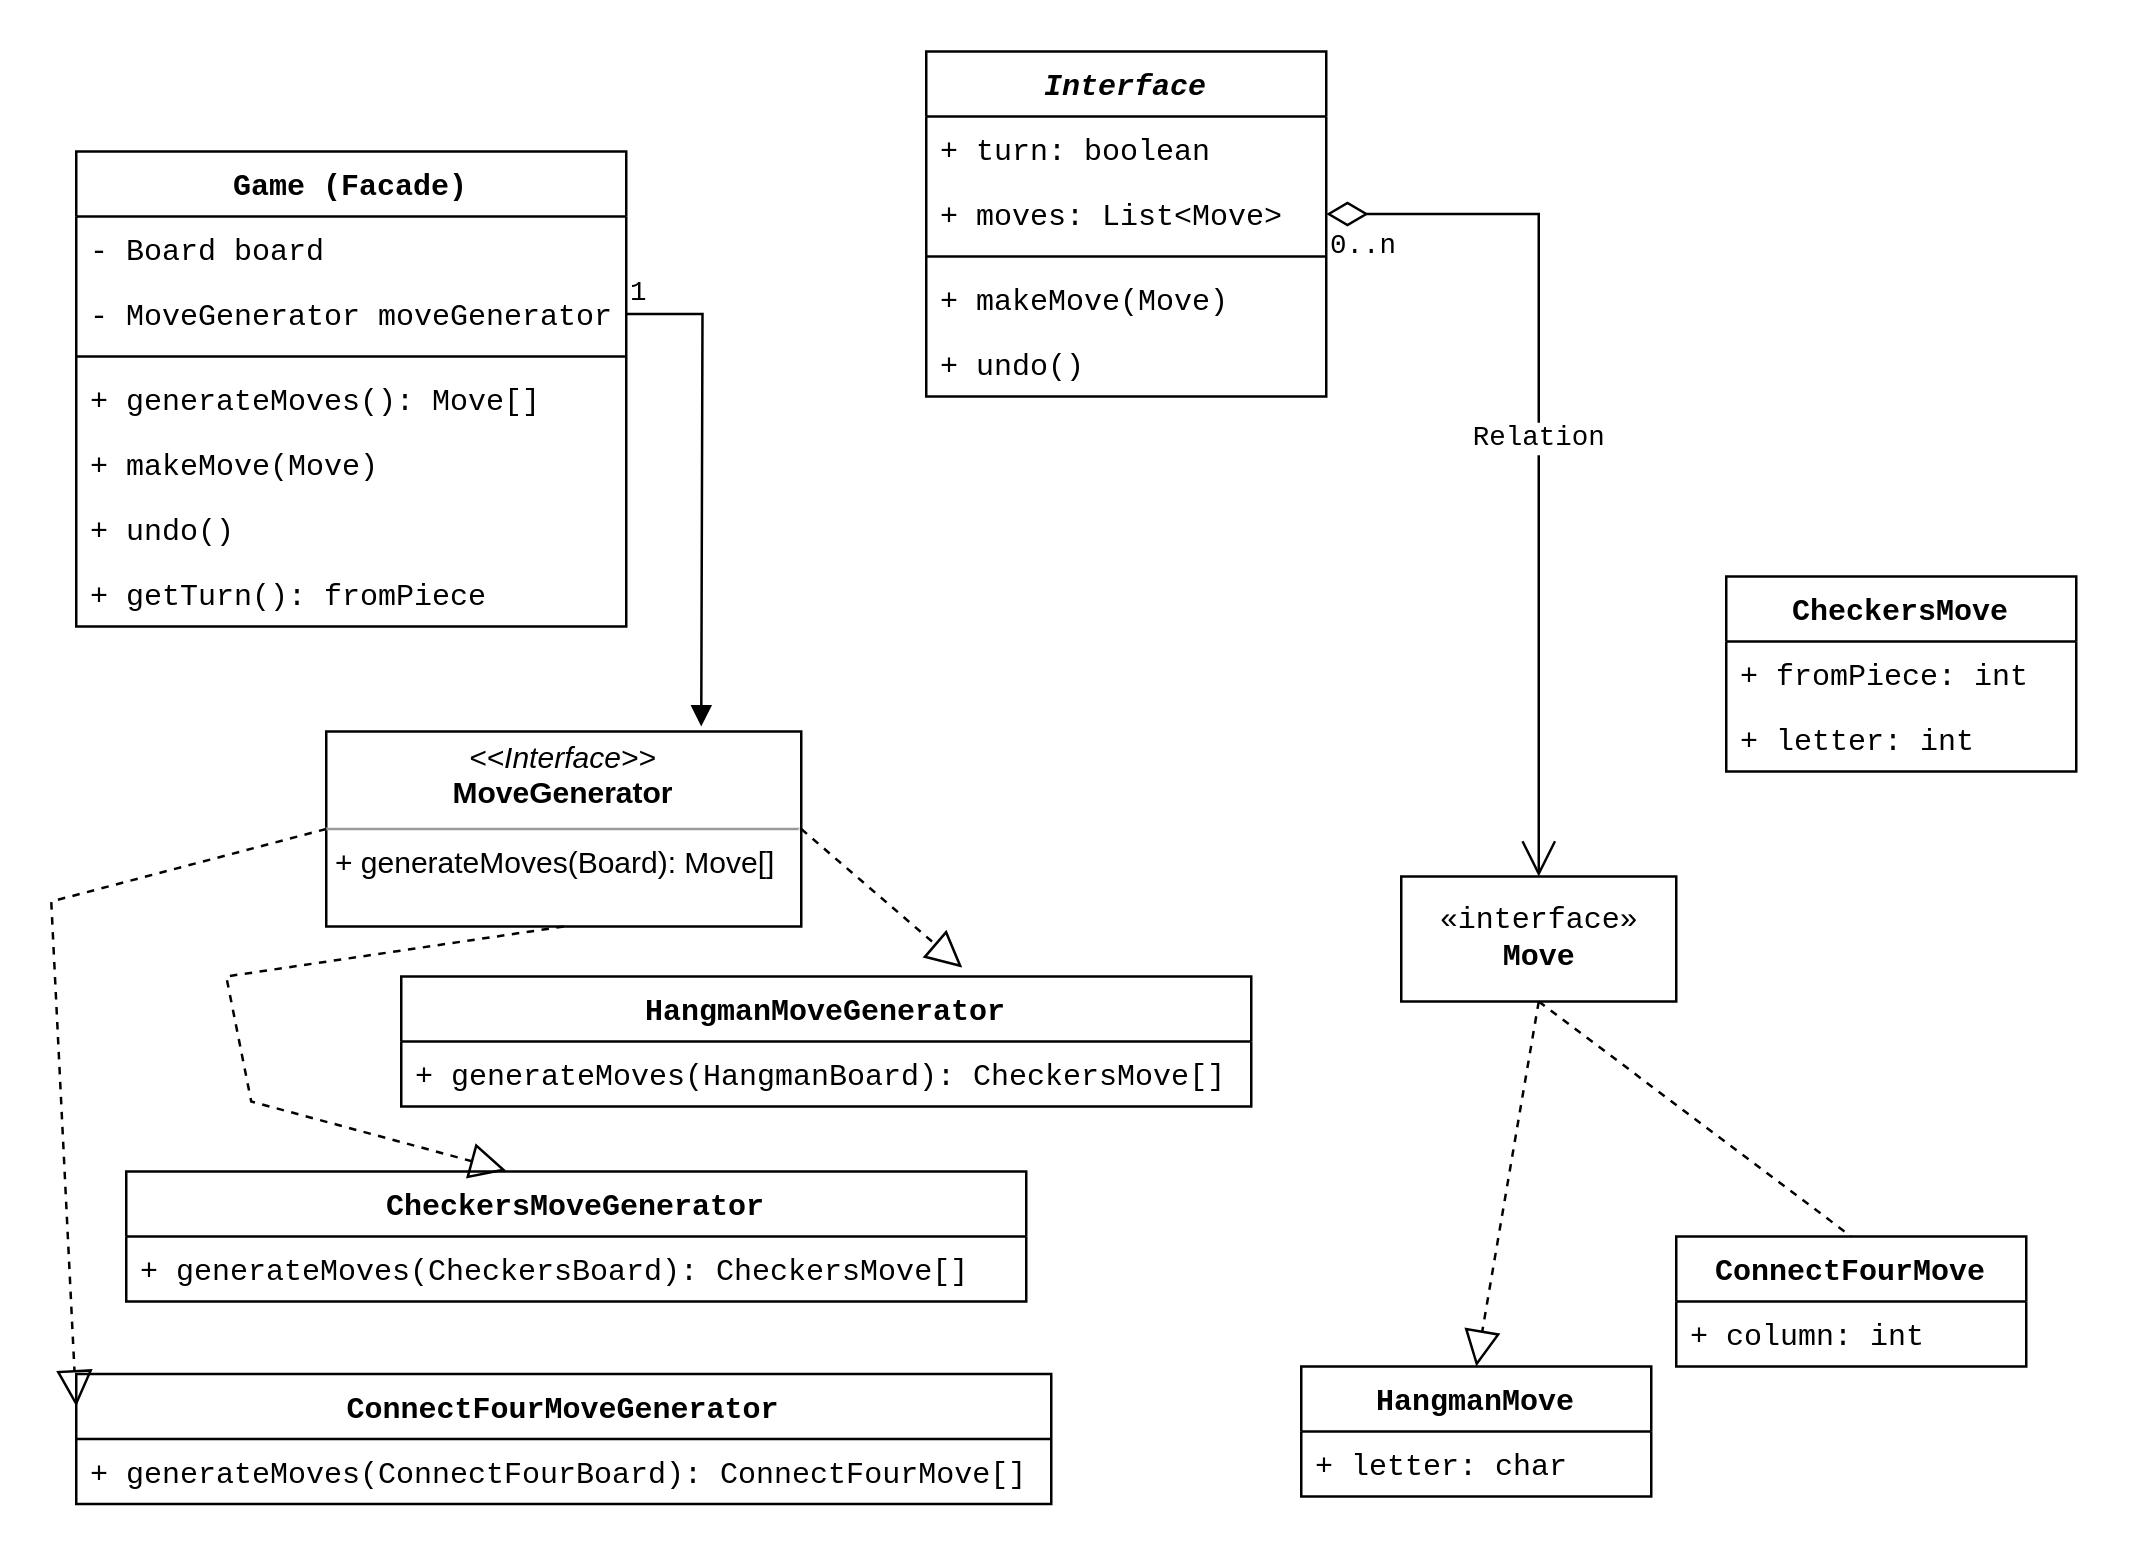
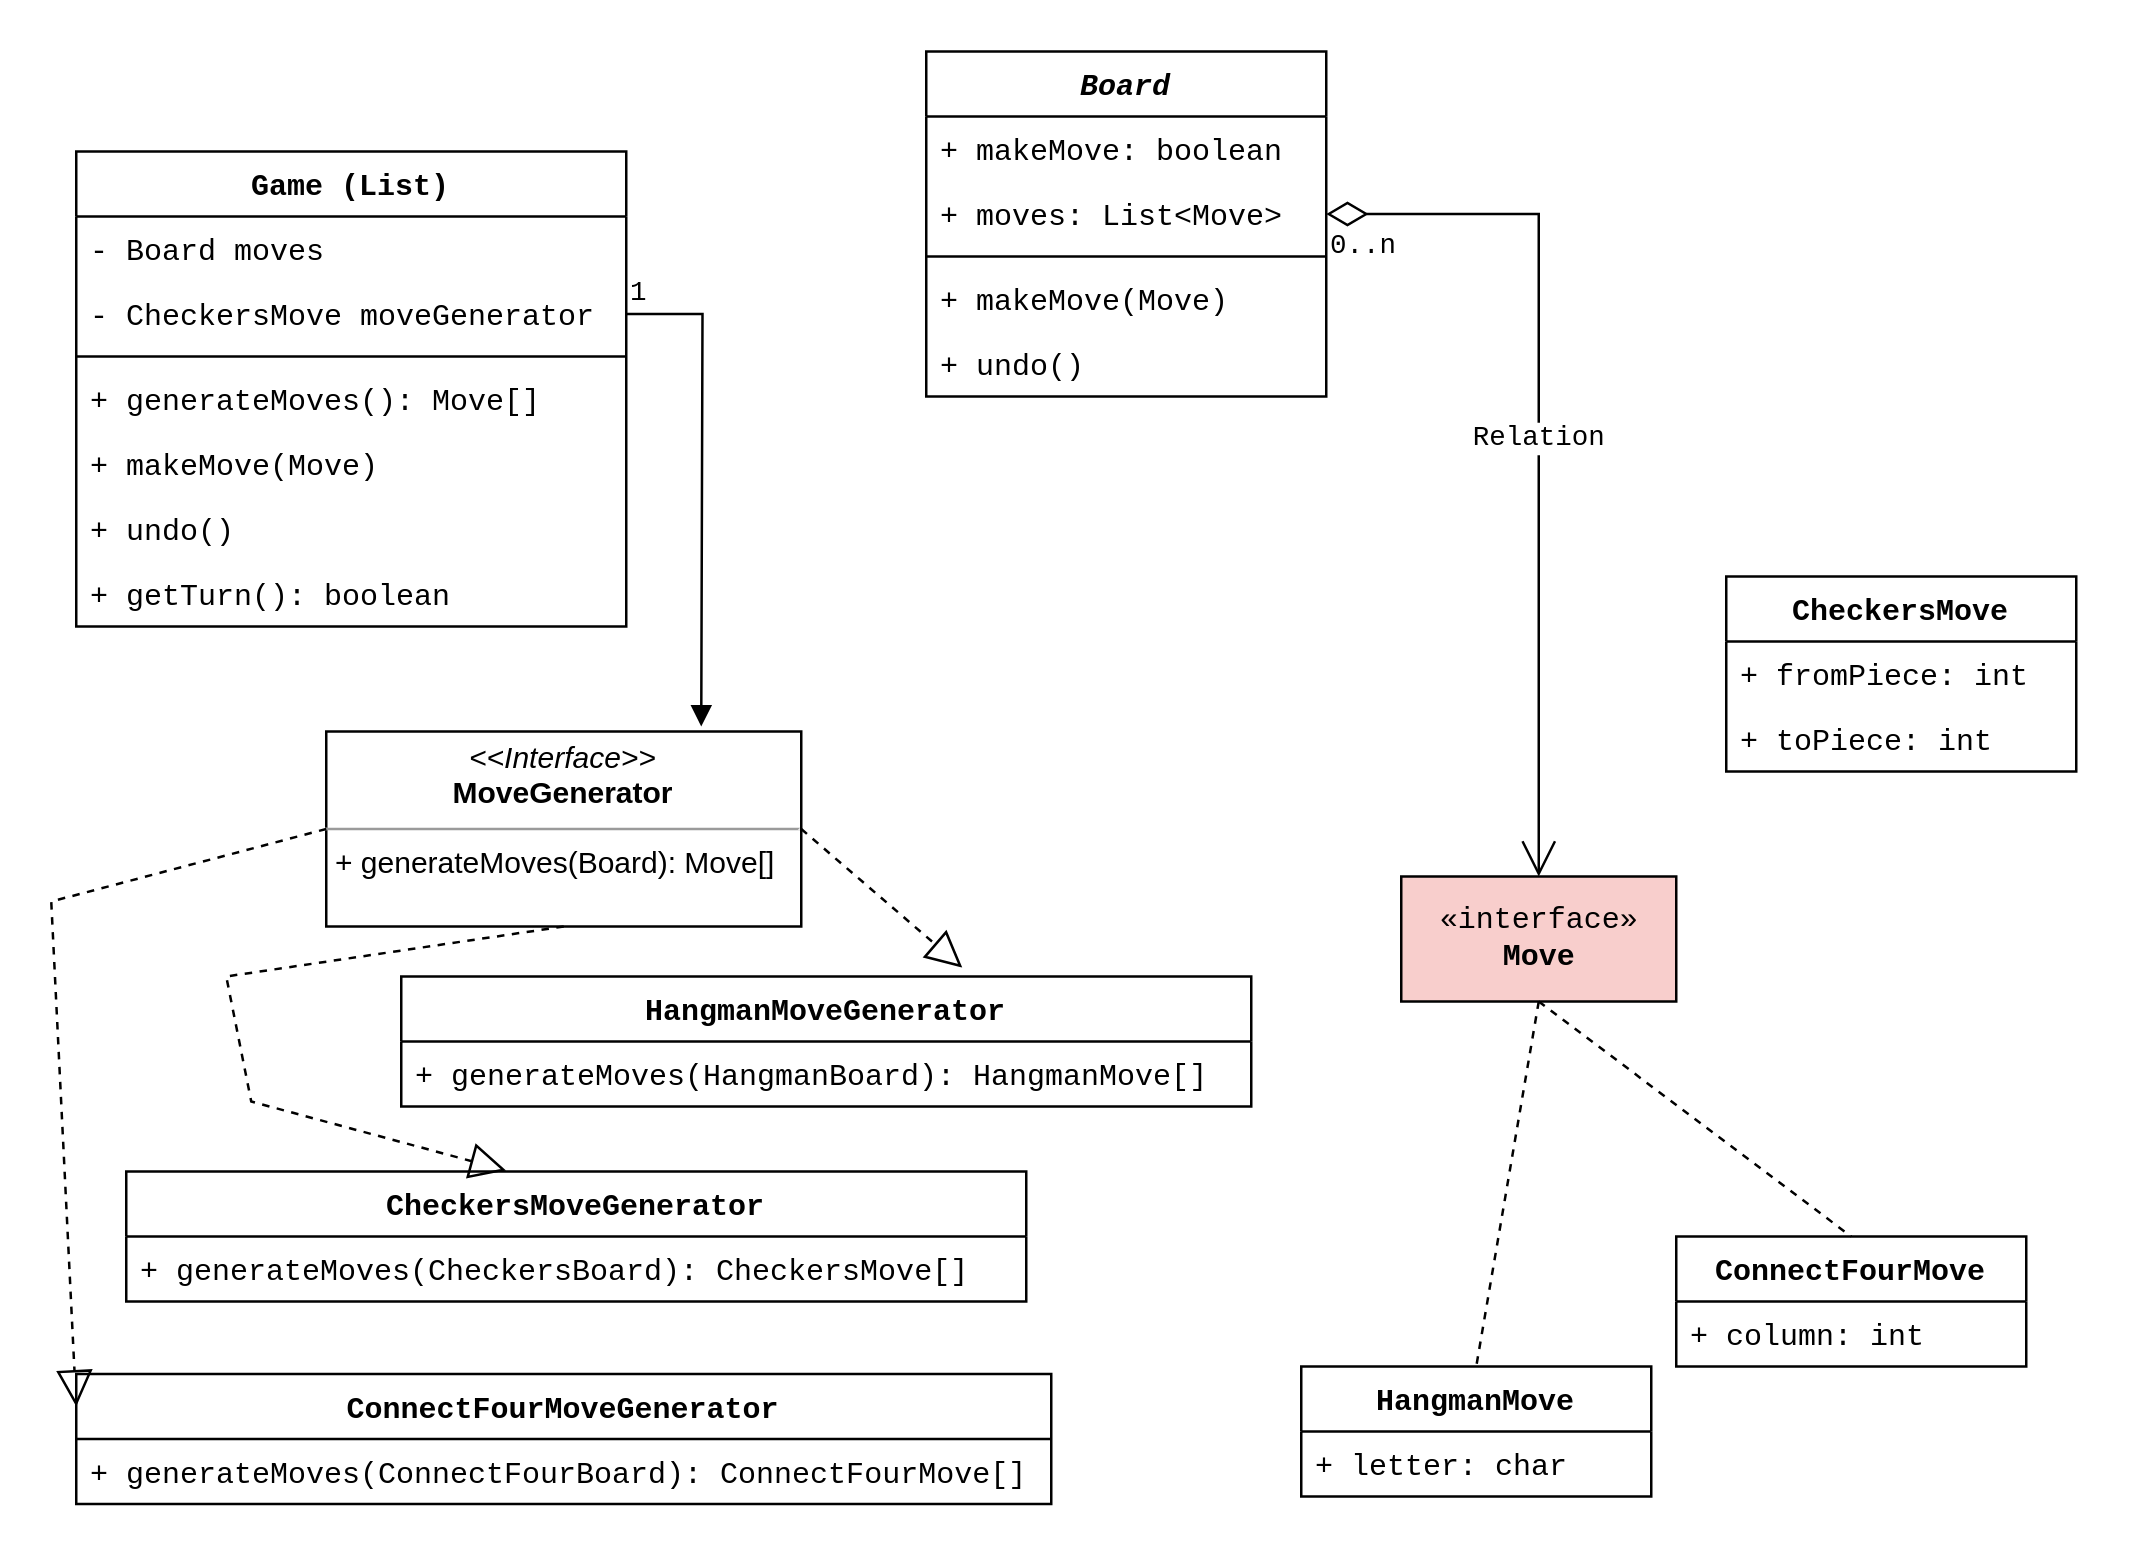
(1125, 85) -> (1125, 85)
(1050, 150) -> (1084, 150)
(350, 185) -> (350, 185)
(191, 250) -> (191, 250)
(326, 315) -> (317, 315)
(259, 595) -> (242, 595)
(1830, 740) -> (1838, 740)
(1539, 939) -> (1539, 939)
(781, 1075) -> (773, 1075)
(1482, 1330) -> (1480, 1346)
